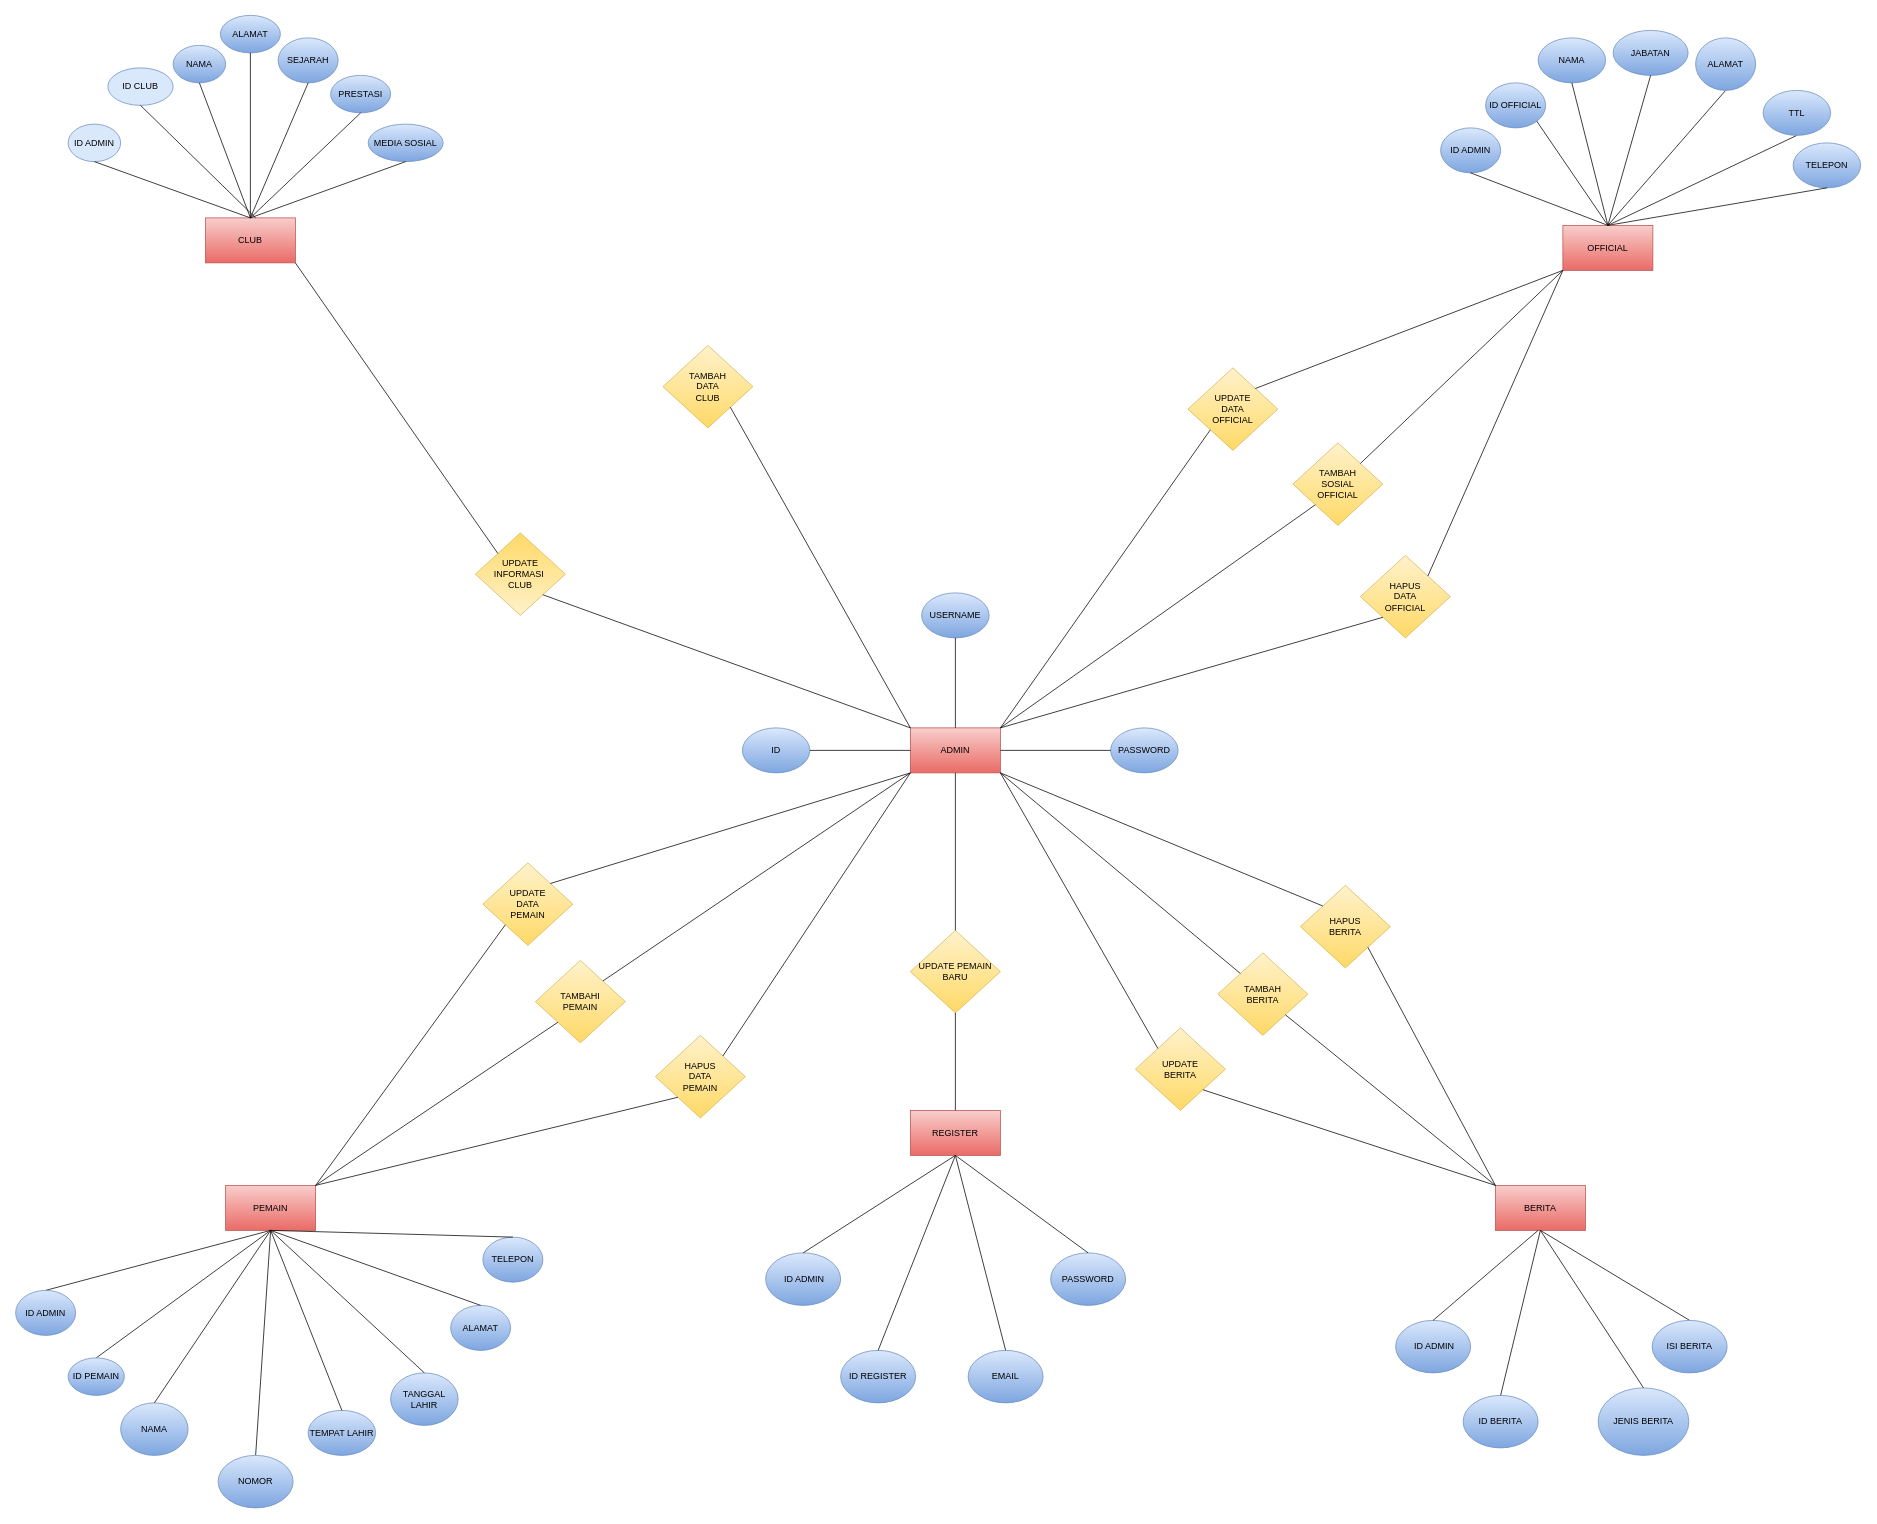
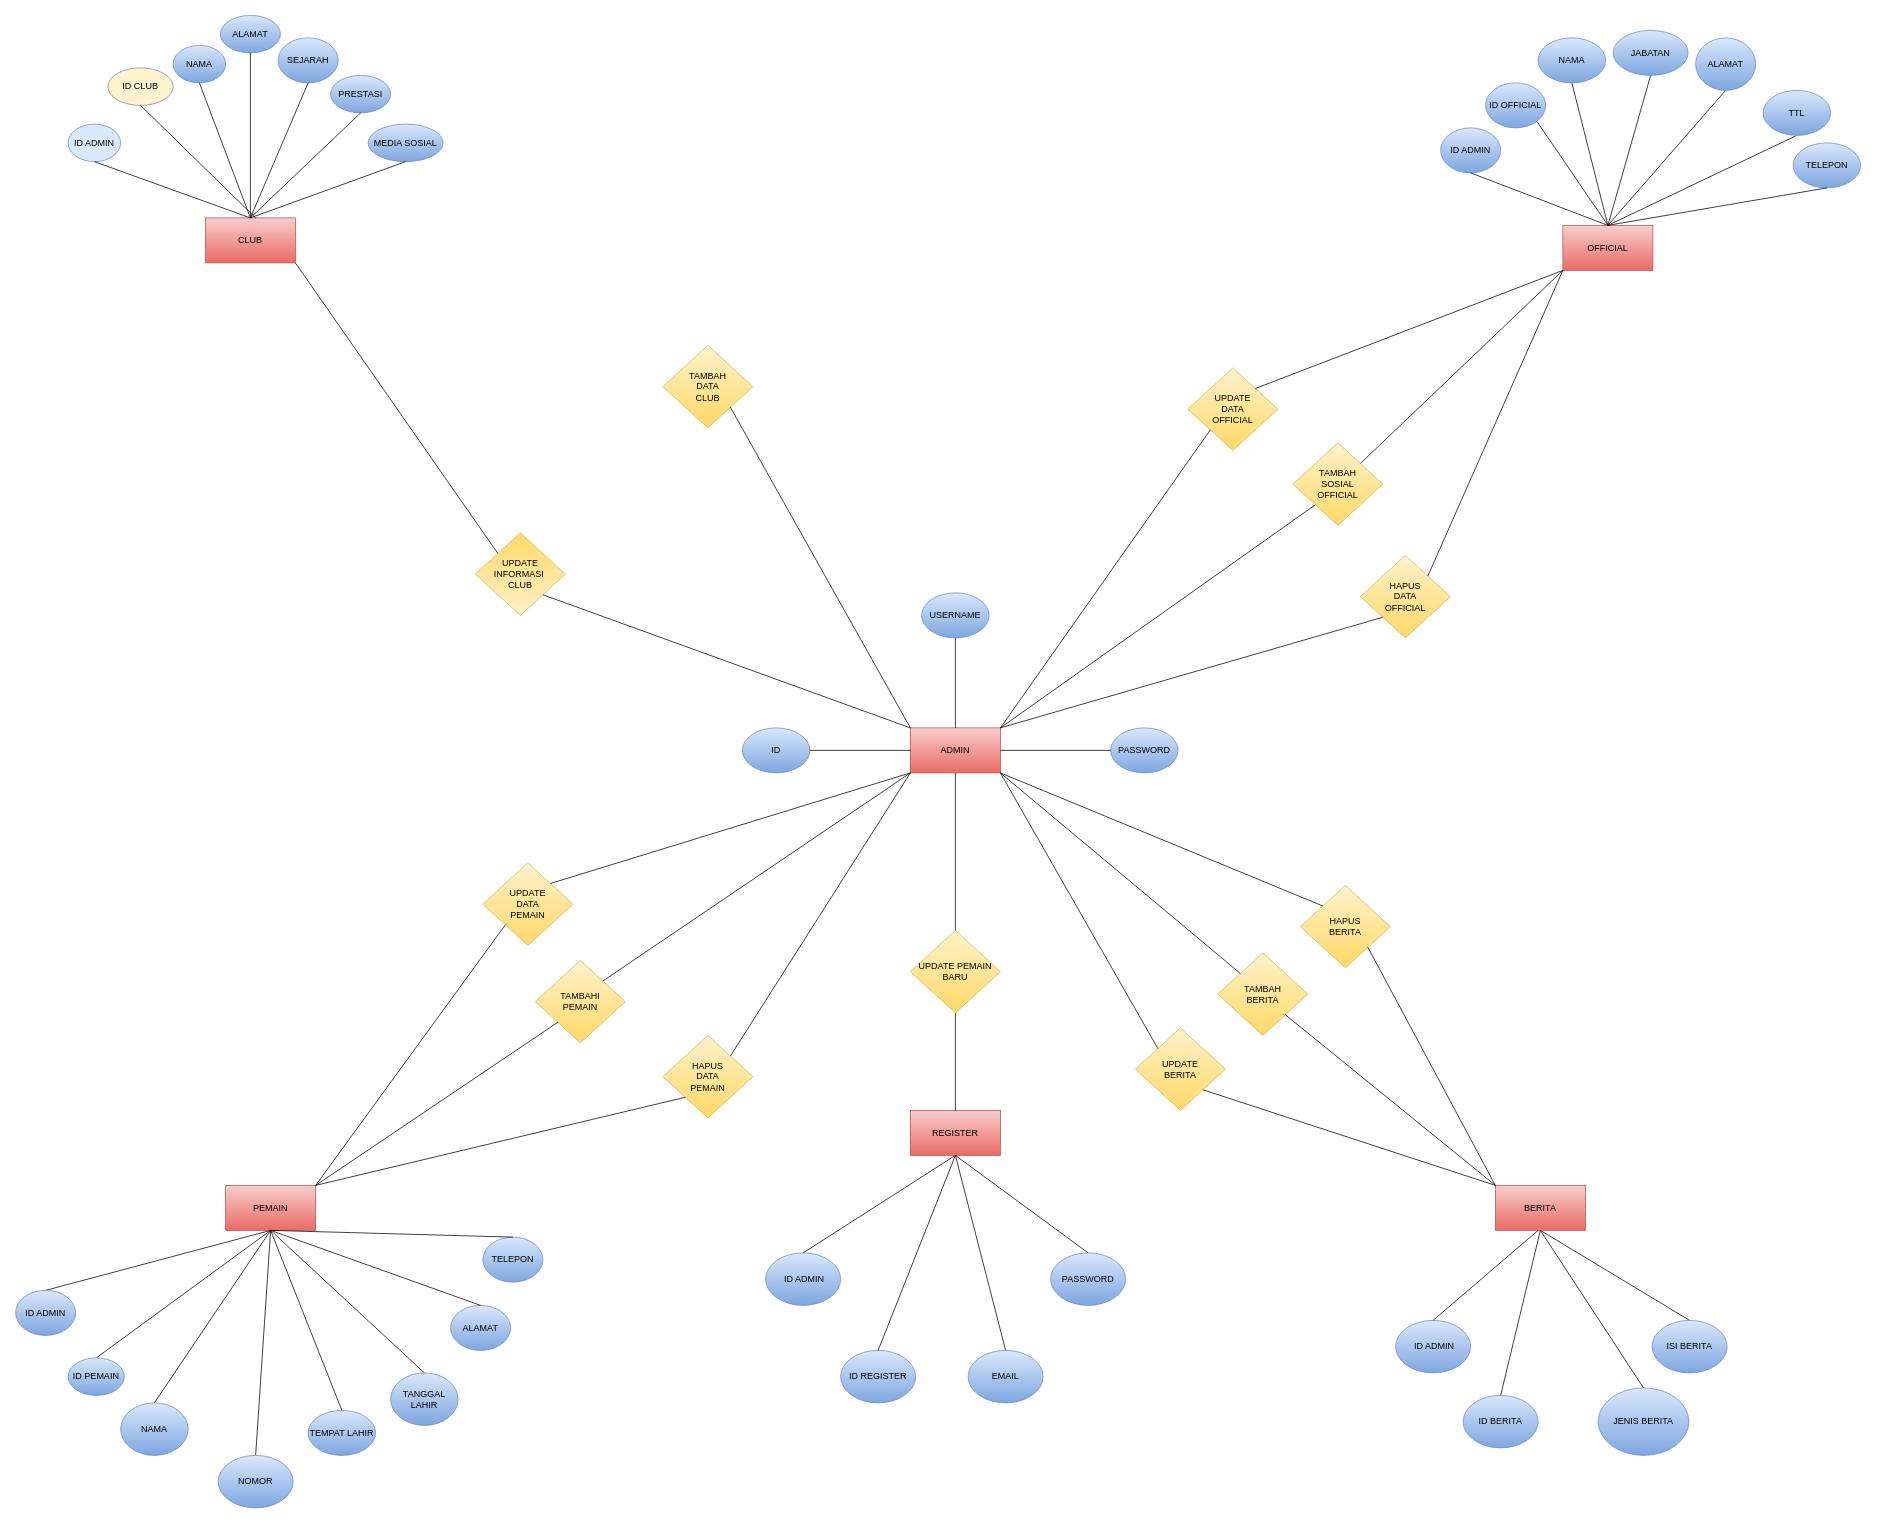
(140, 87) -> (140, 87)
(700, 1077) -> (708, 1077)
